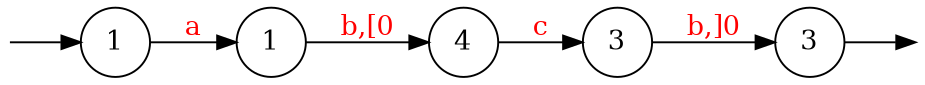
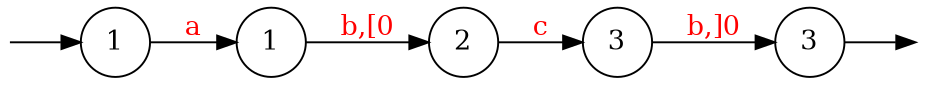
(464, 42) -> (464, 42)
